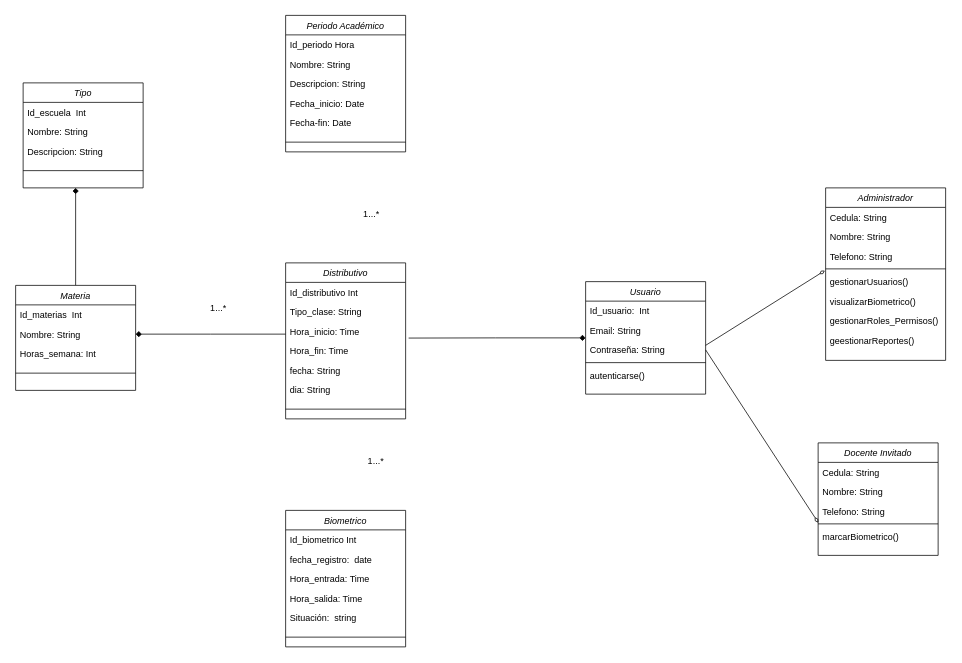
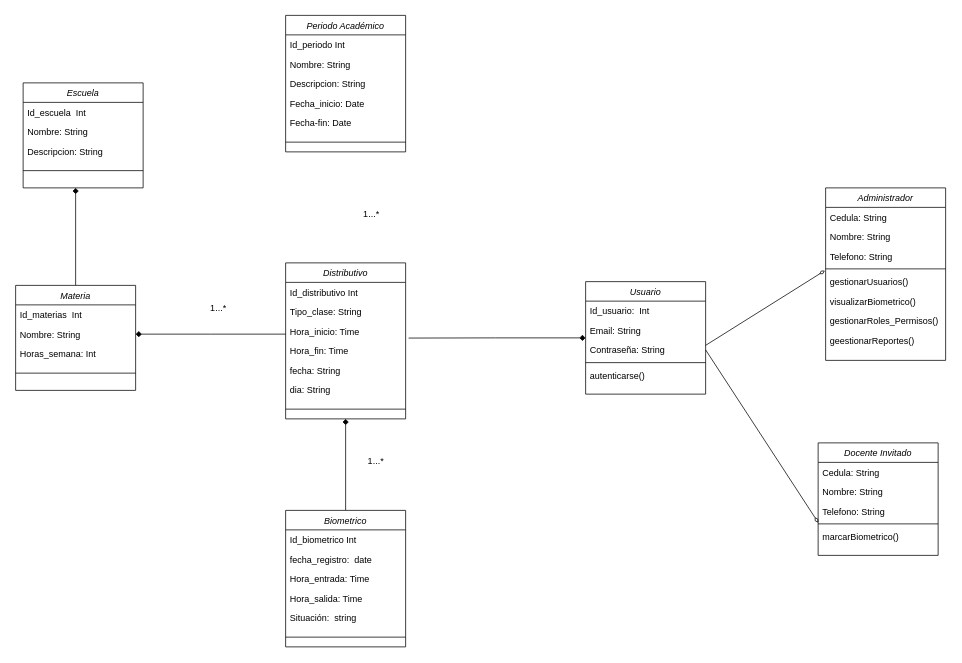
(325, 45) -> (322, 45)
(83, 93) -> (83, 93)
none -> (345, 467)
